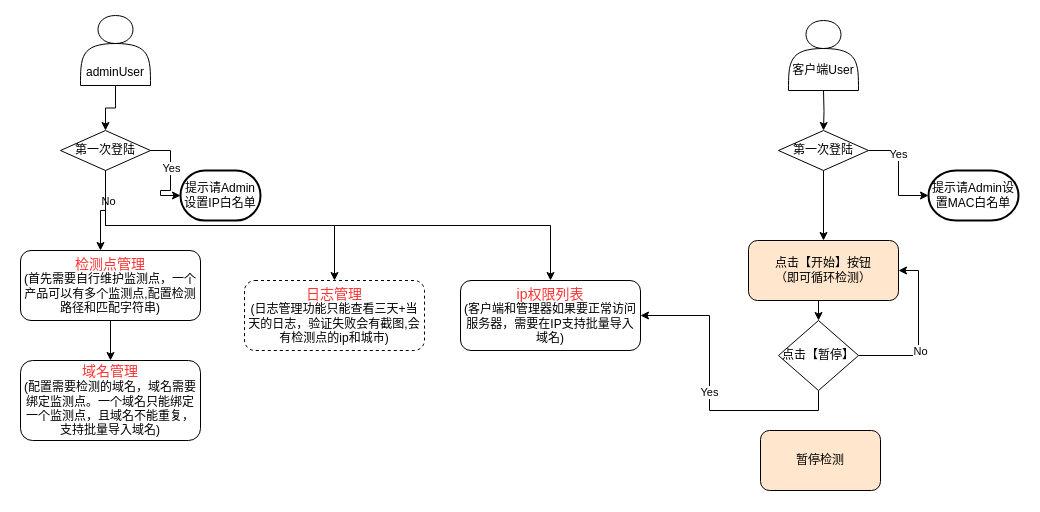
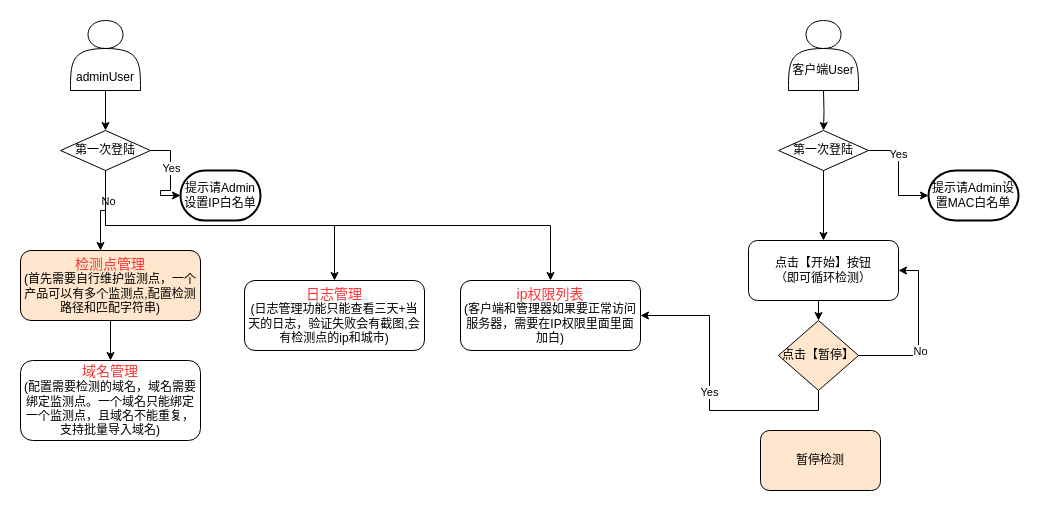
(116, 51) -> (106, 56)
(824, 271) -> (824, 271)
(111, 286) -> (111, 286)
(335, 316) -> (335, 316)
(551, 316) -> (551, 316)
(819, 356) -> (819, 356)
